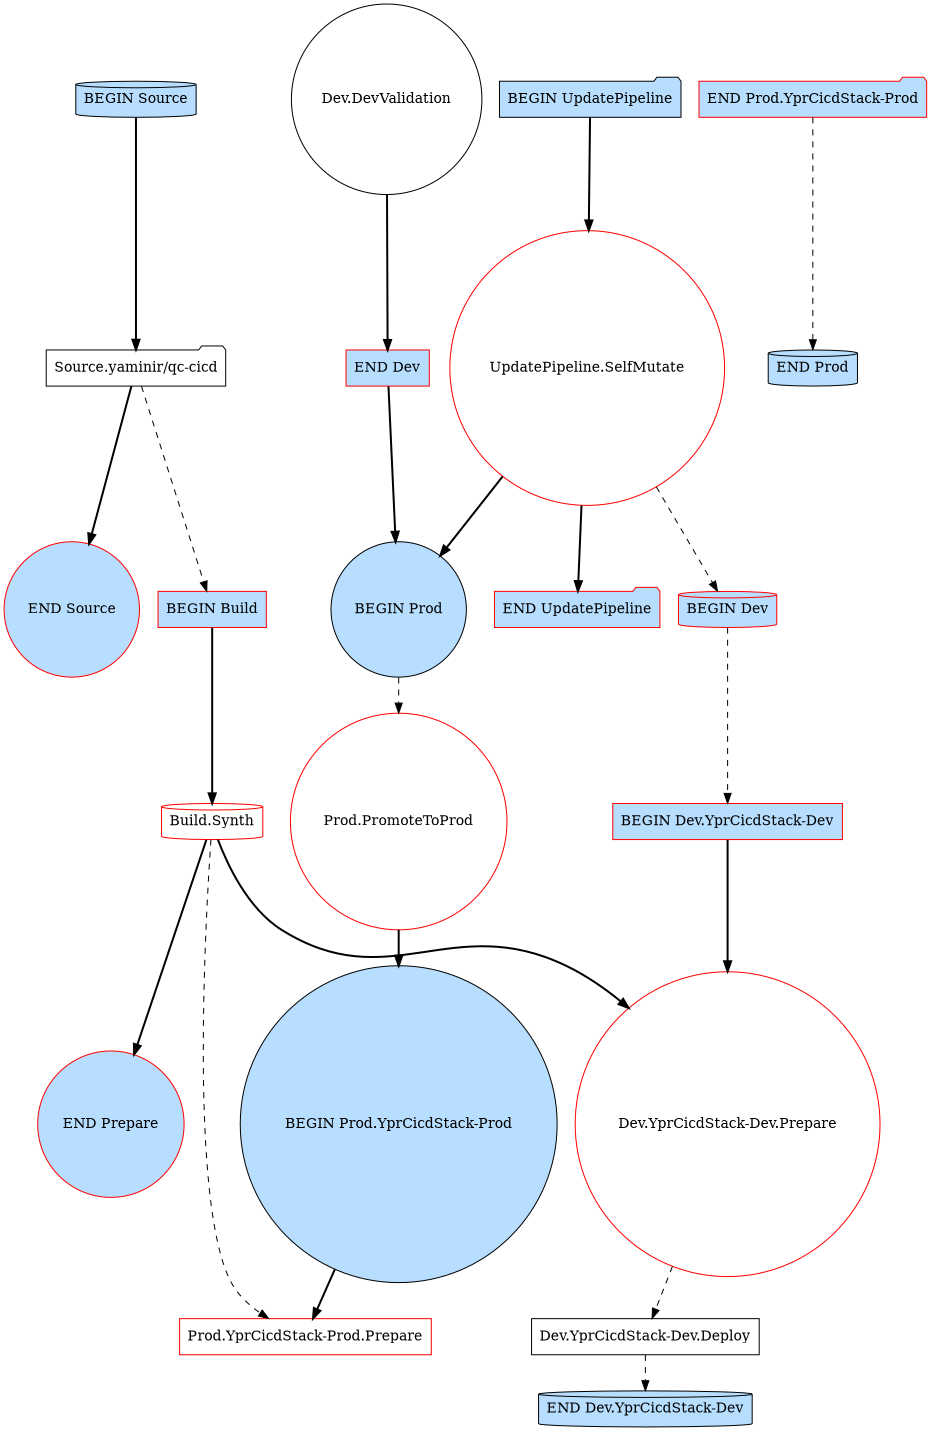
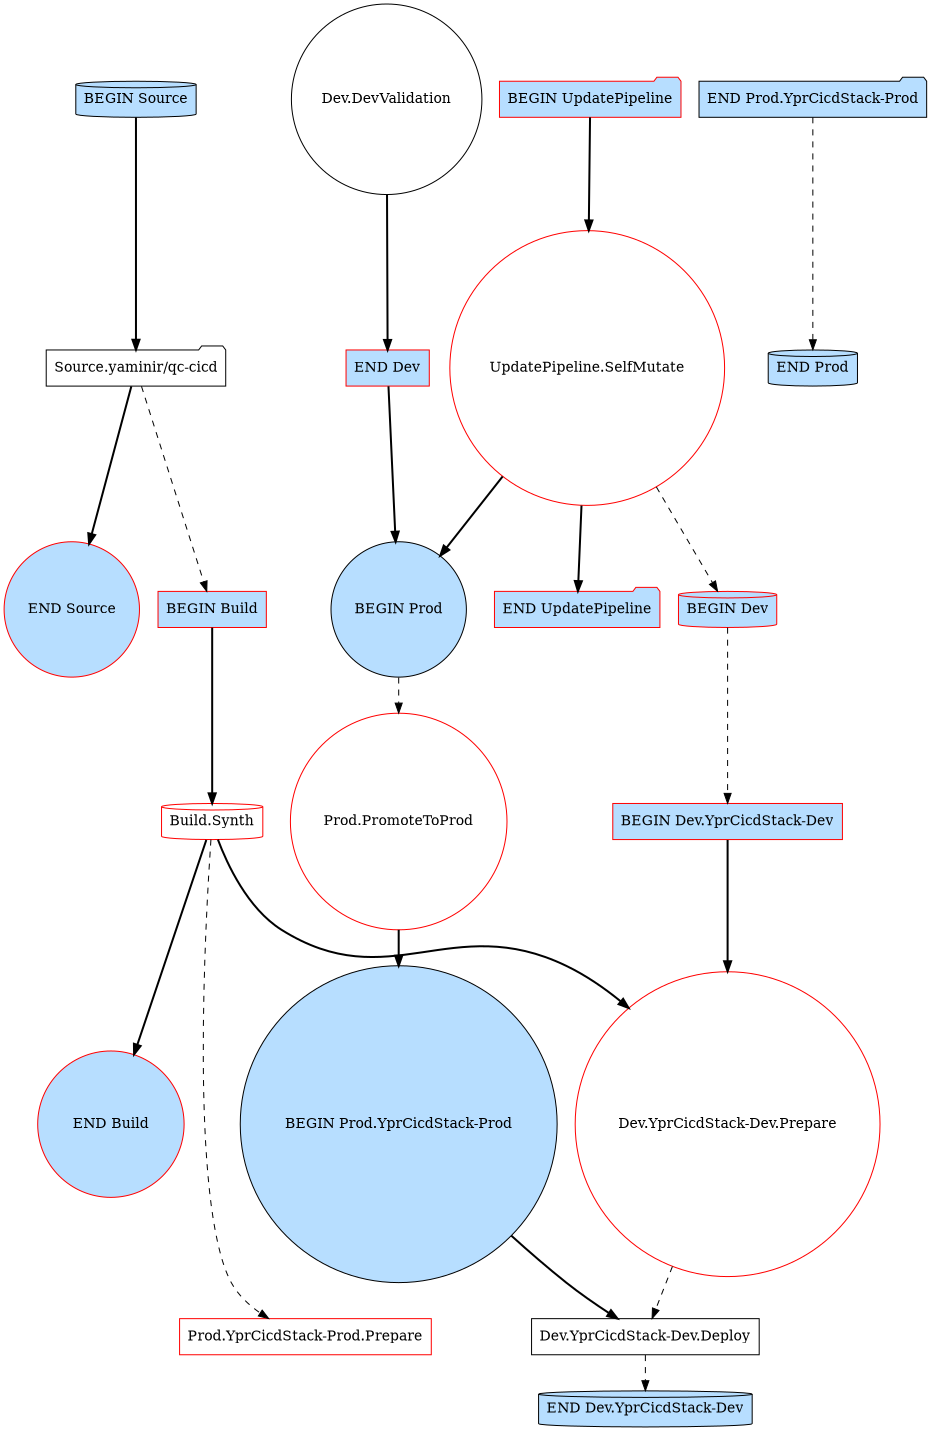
(590, 99) -> (590, 99)
(813, 99) -> (813, 99)
(111, 1124) -> (111, 1124)
(326, 1289) -> (558, 1276)
